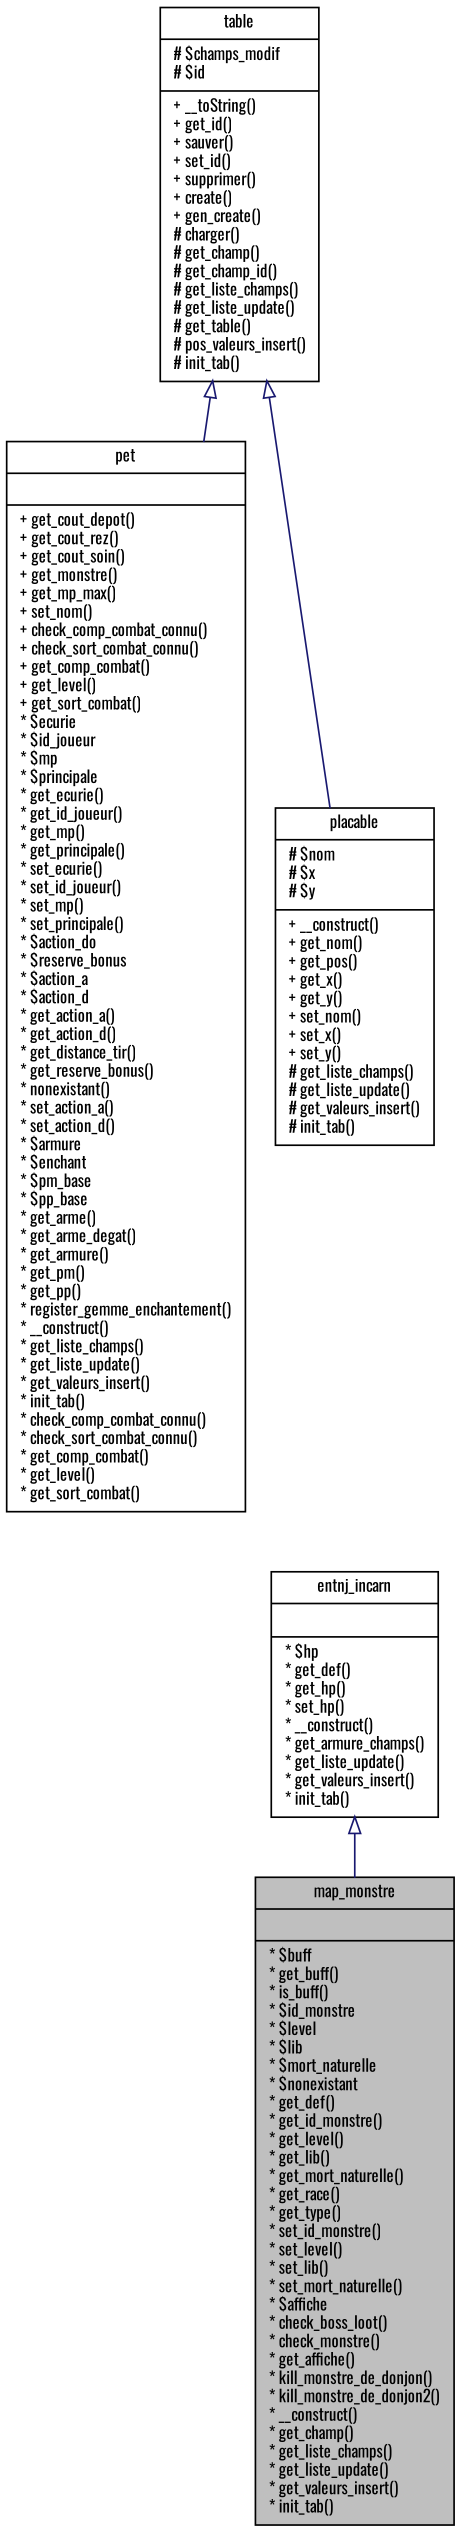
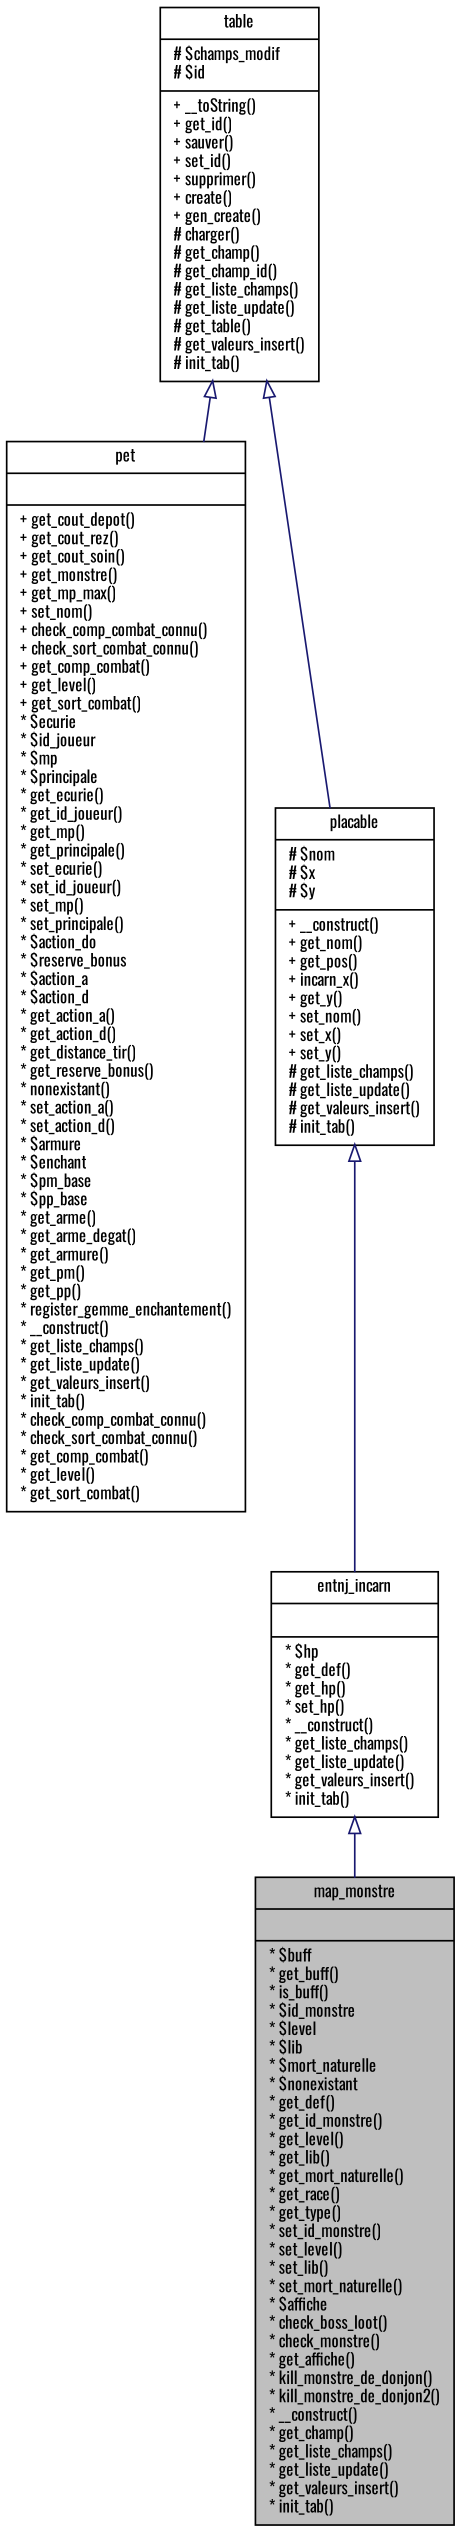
(240, 346) -> (240, 346)
(316, 981) -> (324, 981)
none -> (355, 1367)
(355, 1745) -> (346, 1745)
